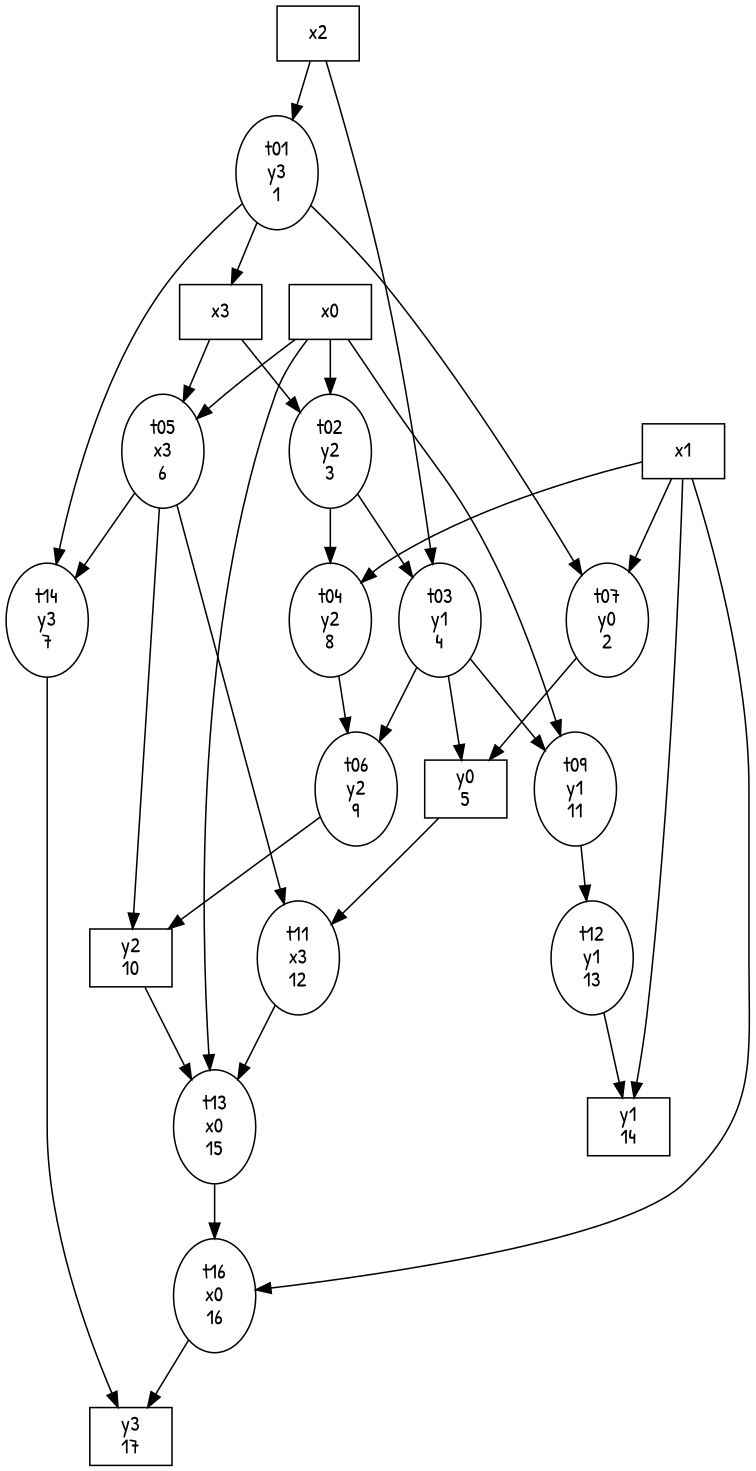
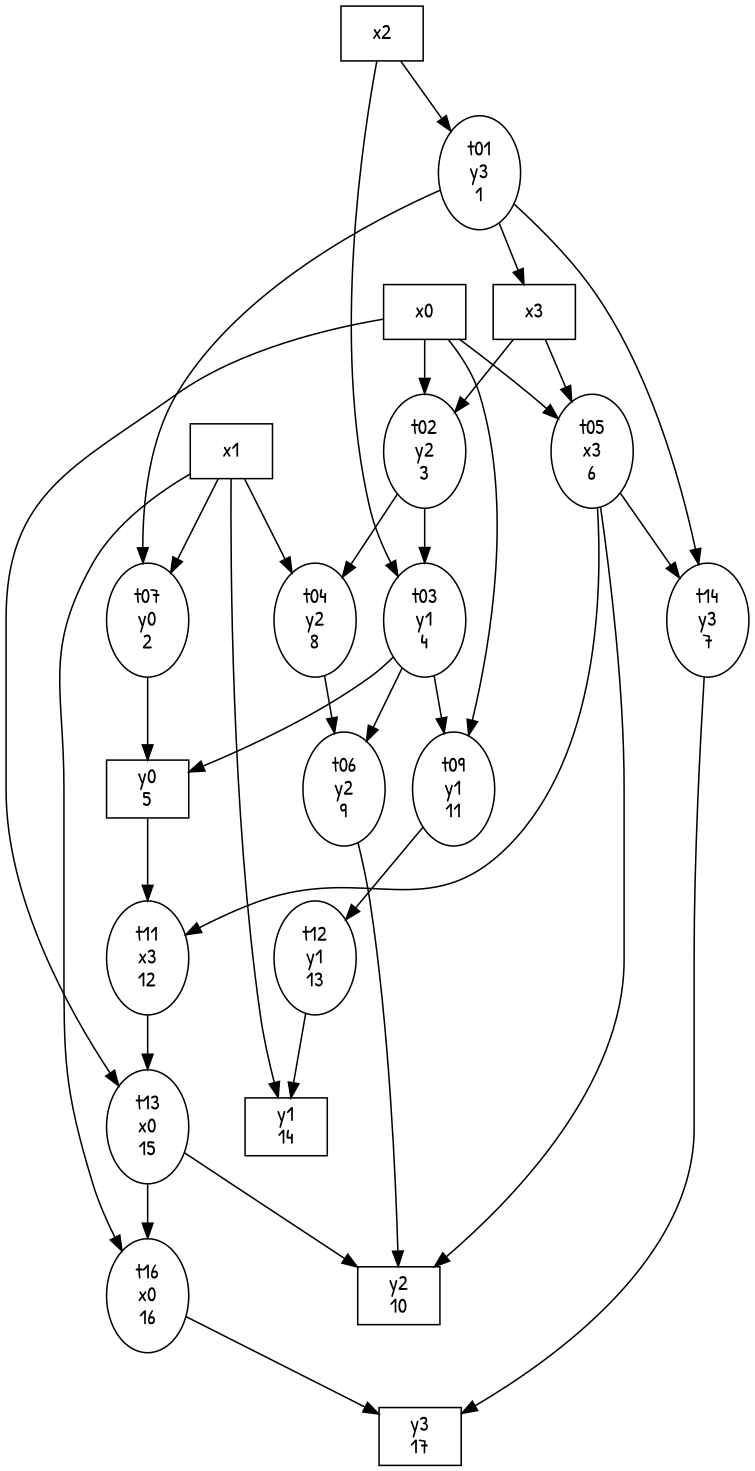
(165, 1026) -> (264, 1206)
